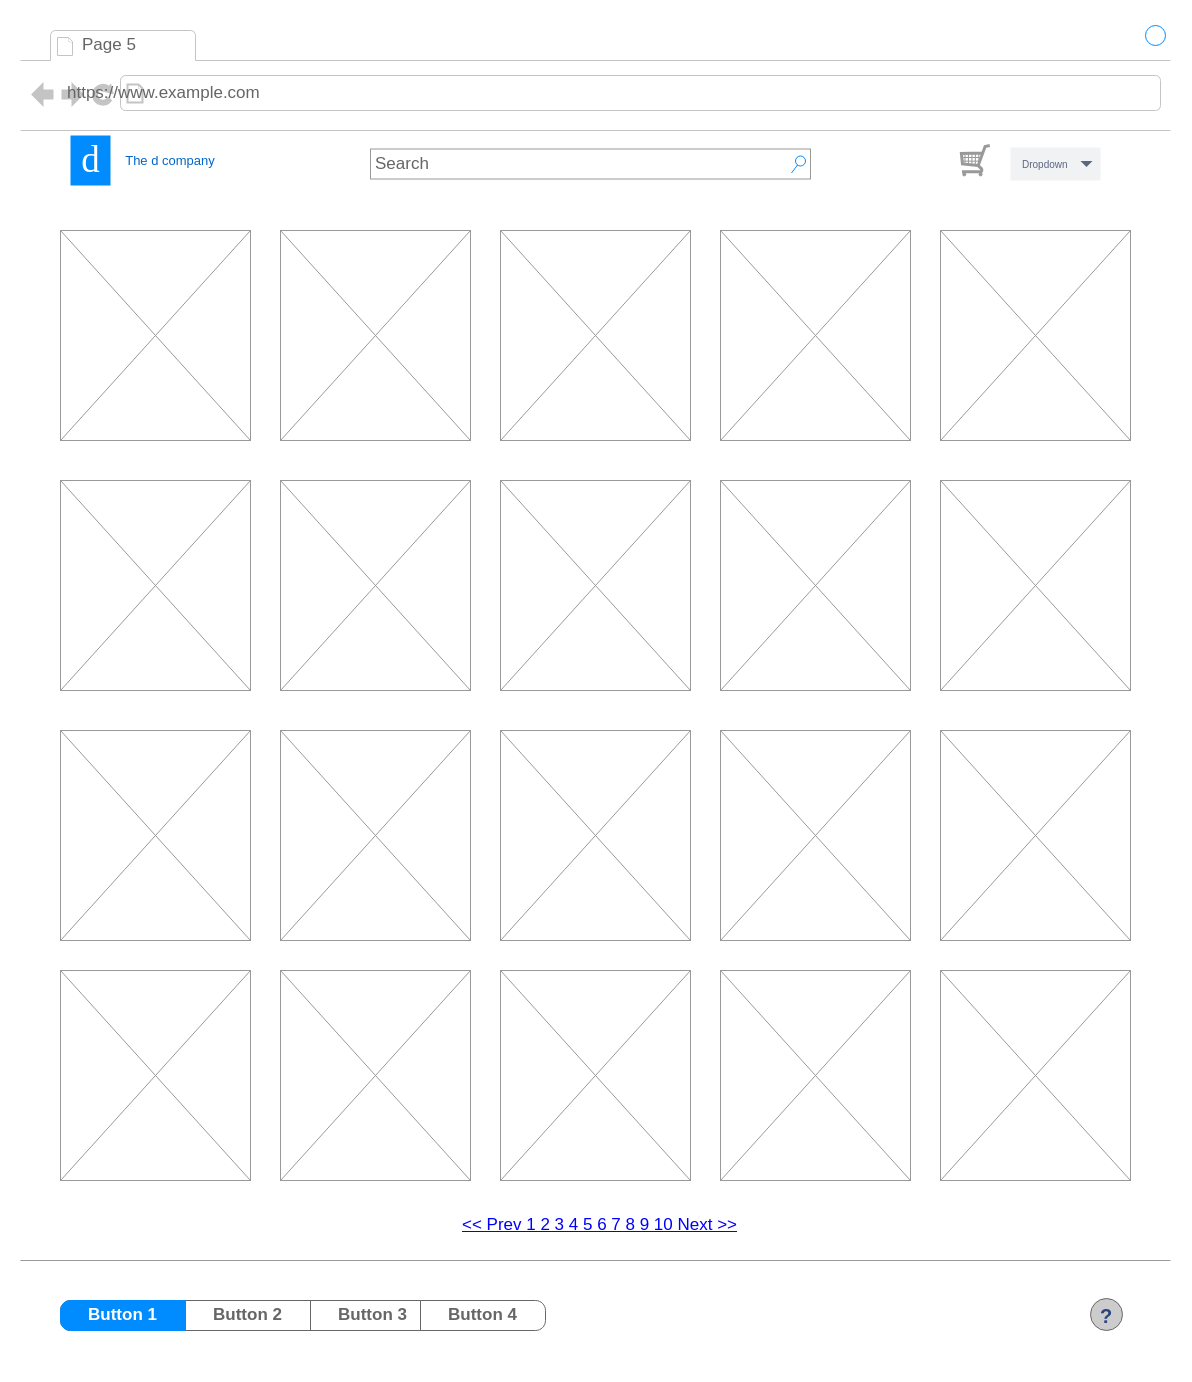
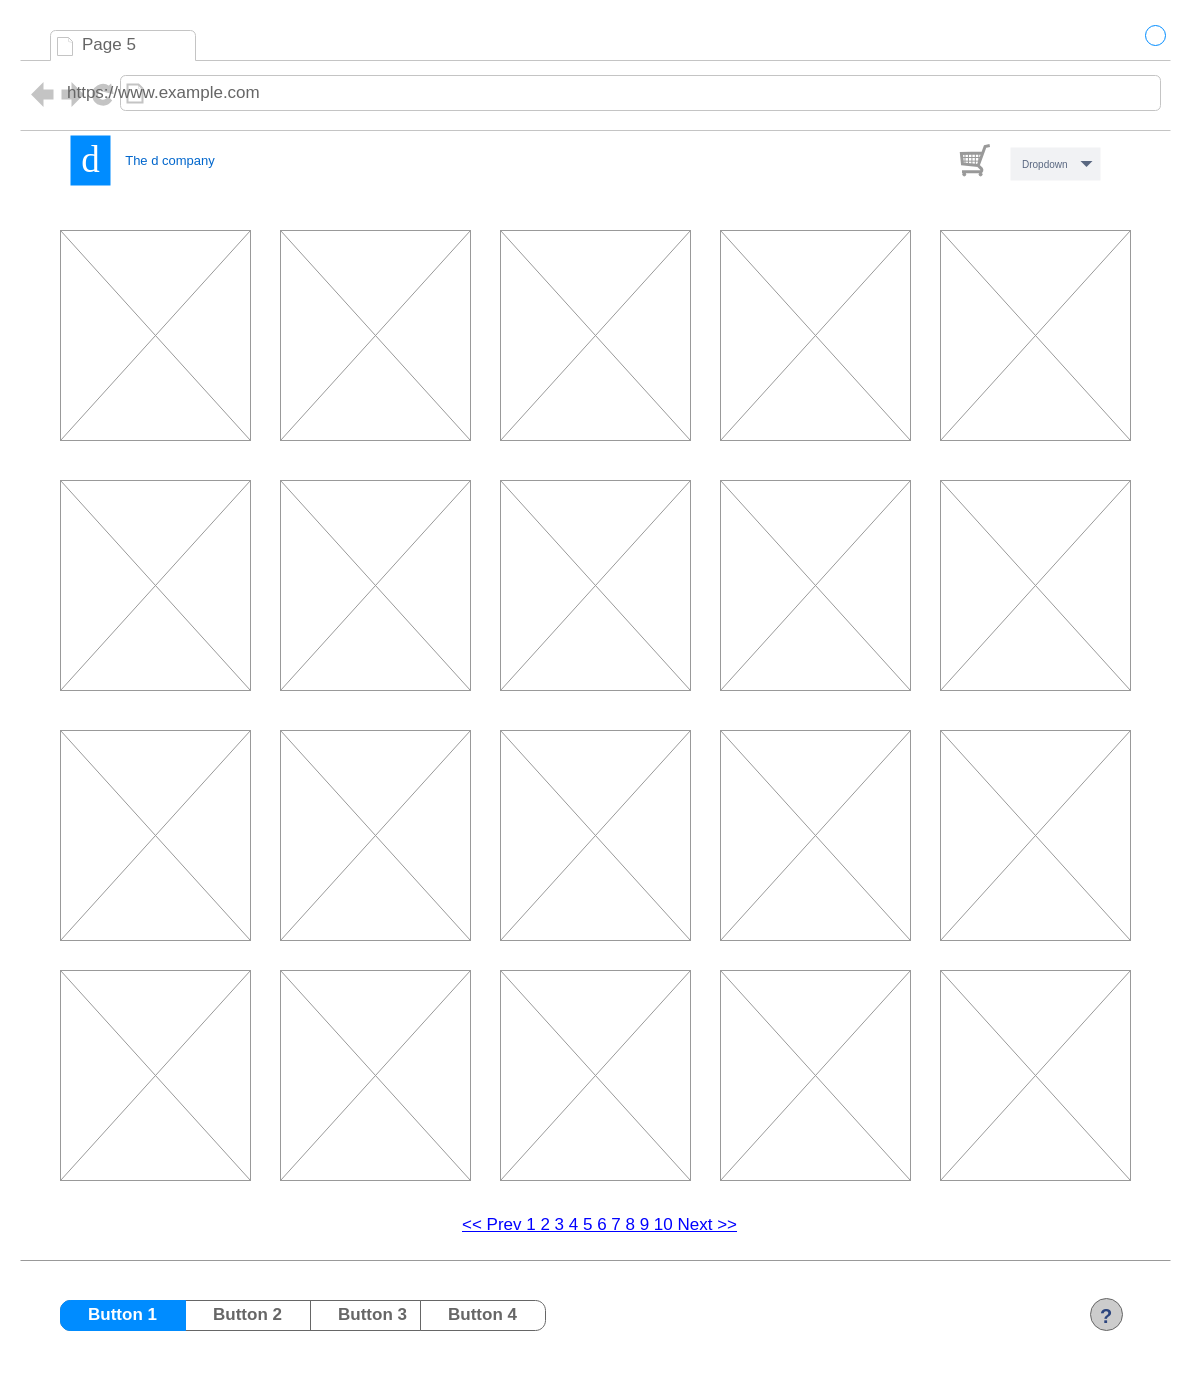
(591, 164) -> none
